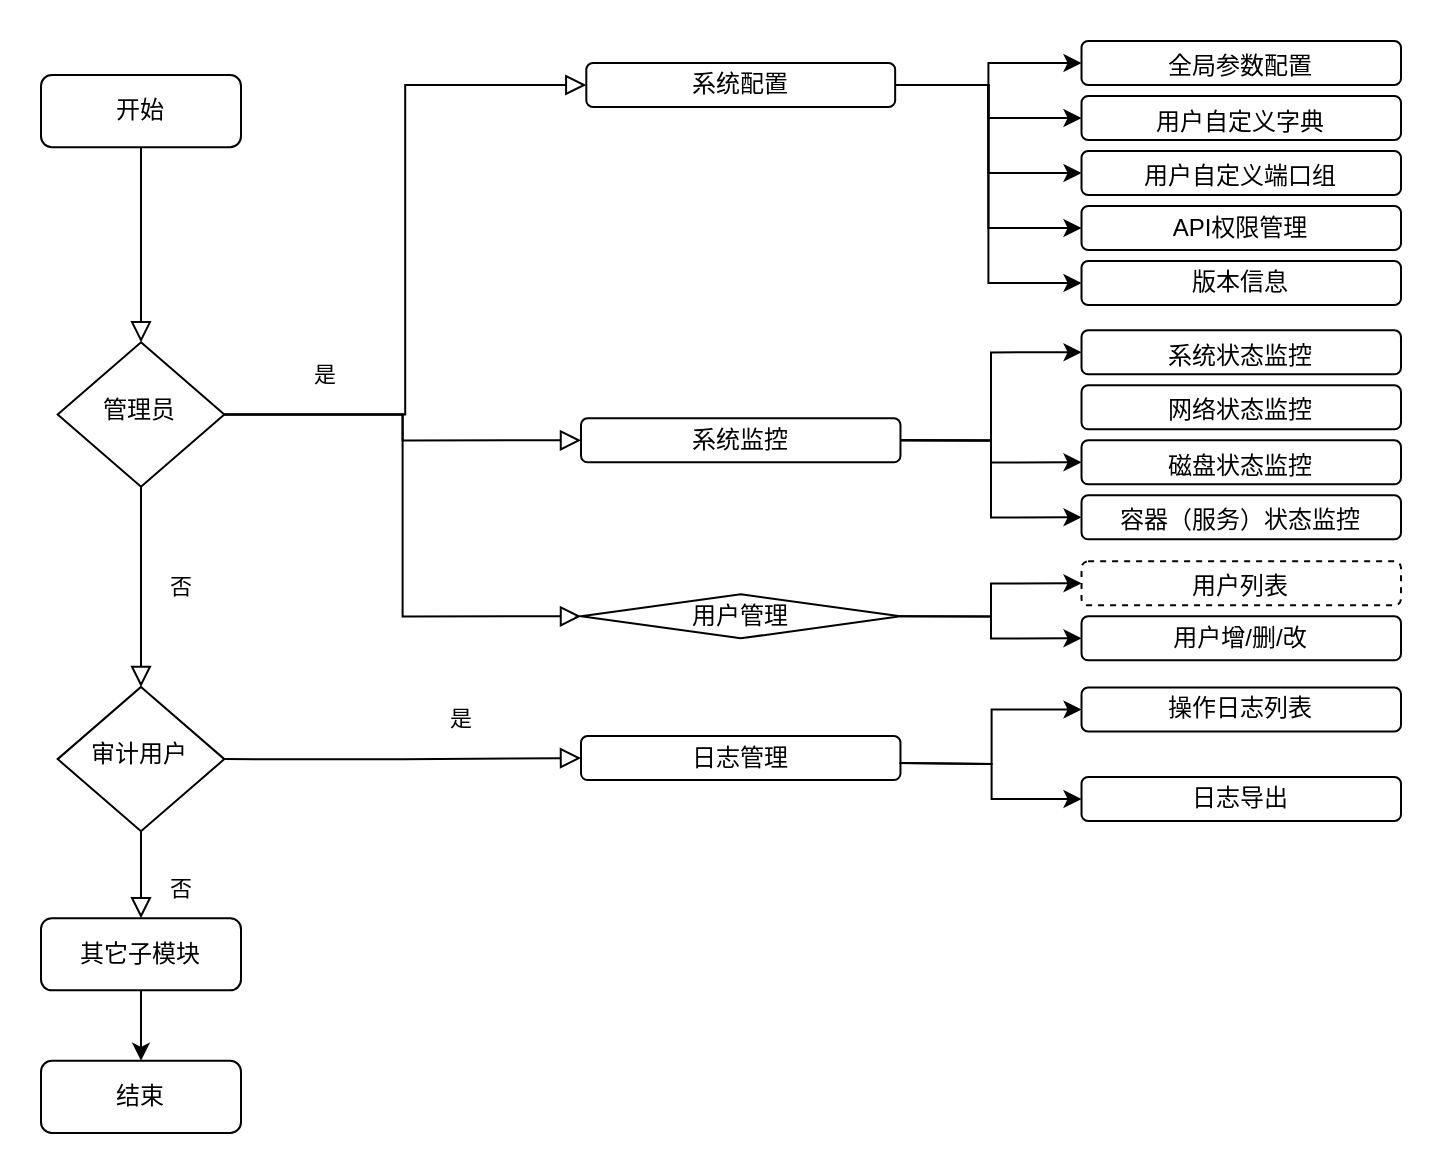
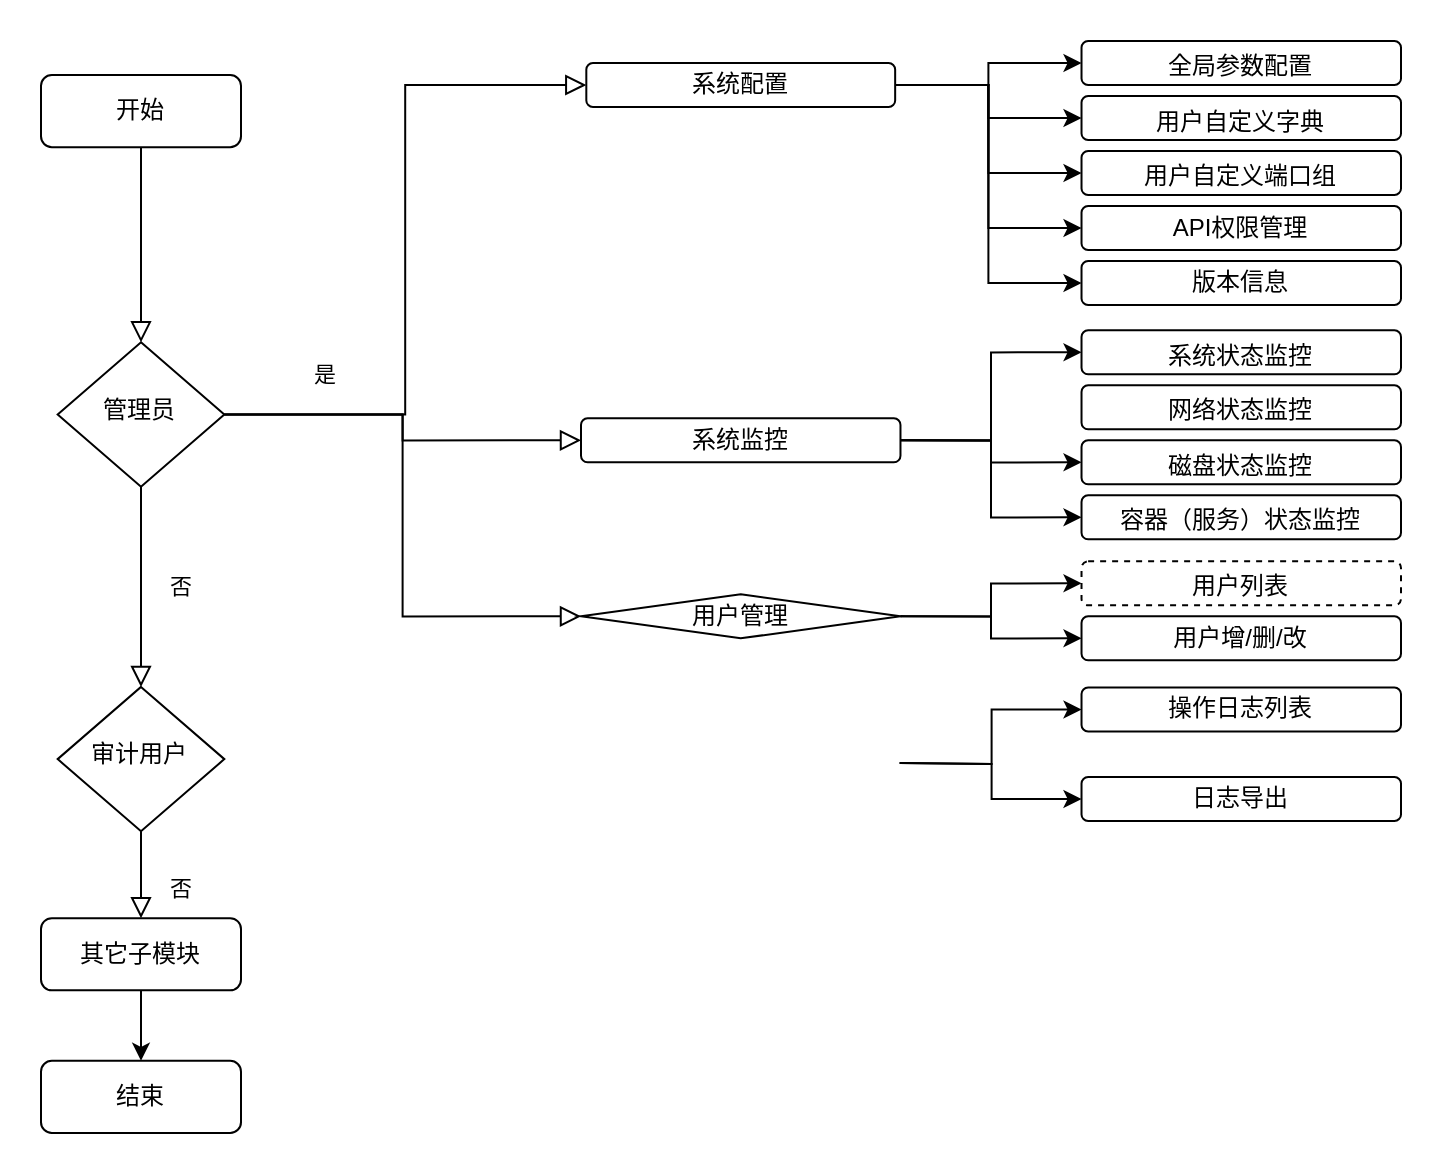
(741, 758) -> none
(393, 759) -> none
